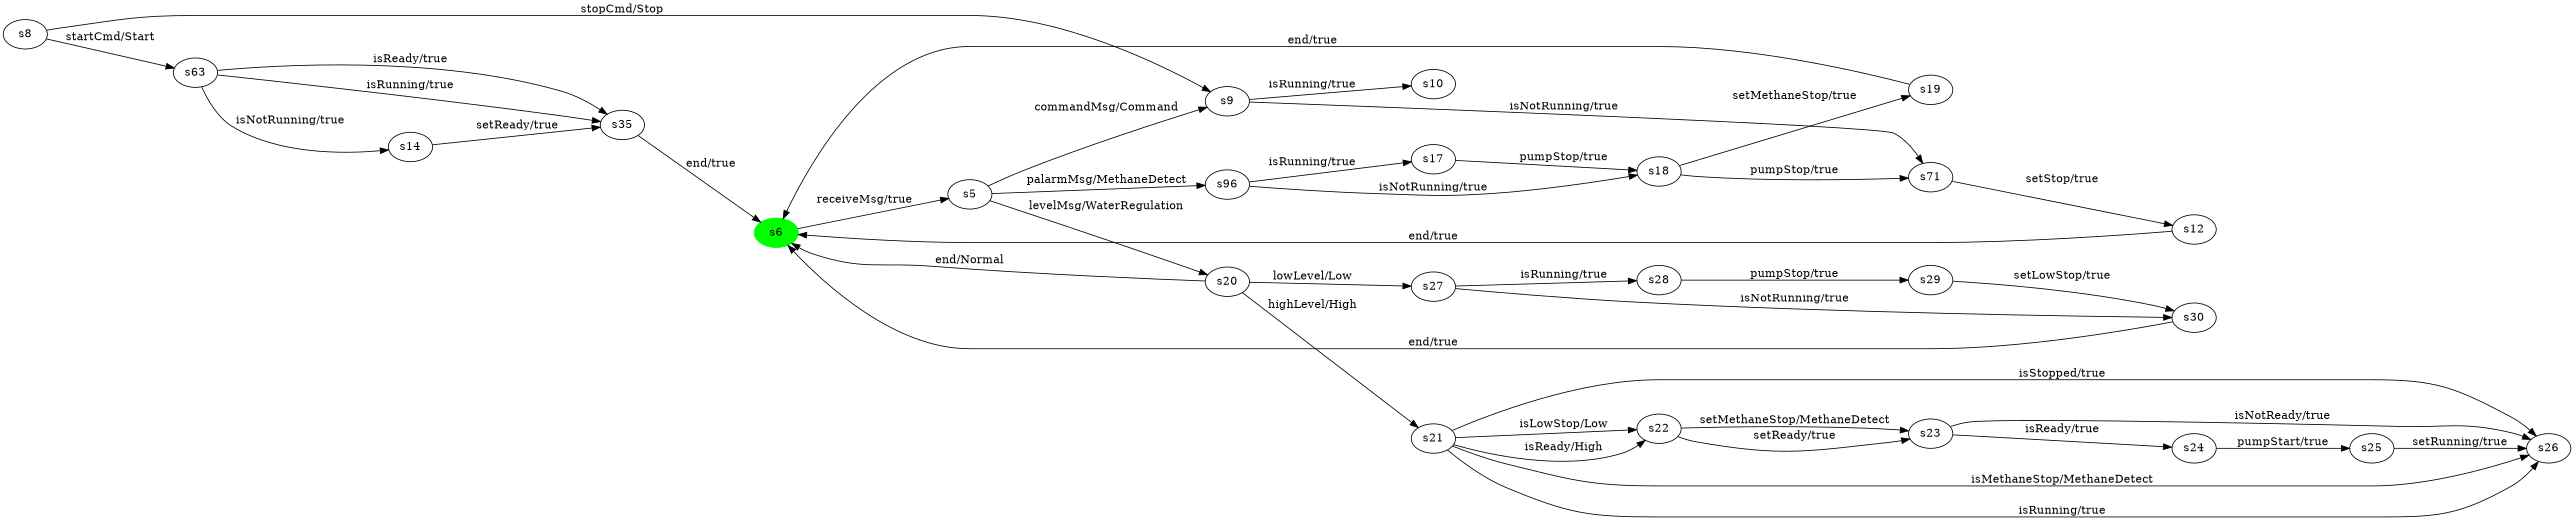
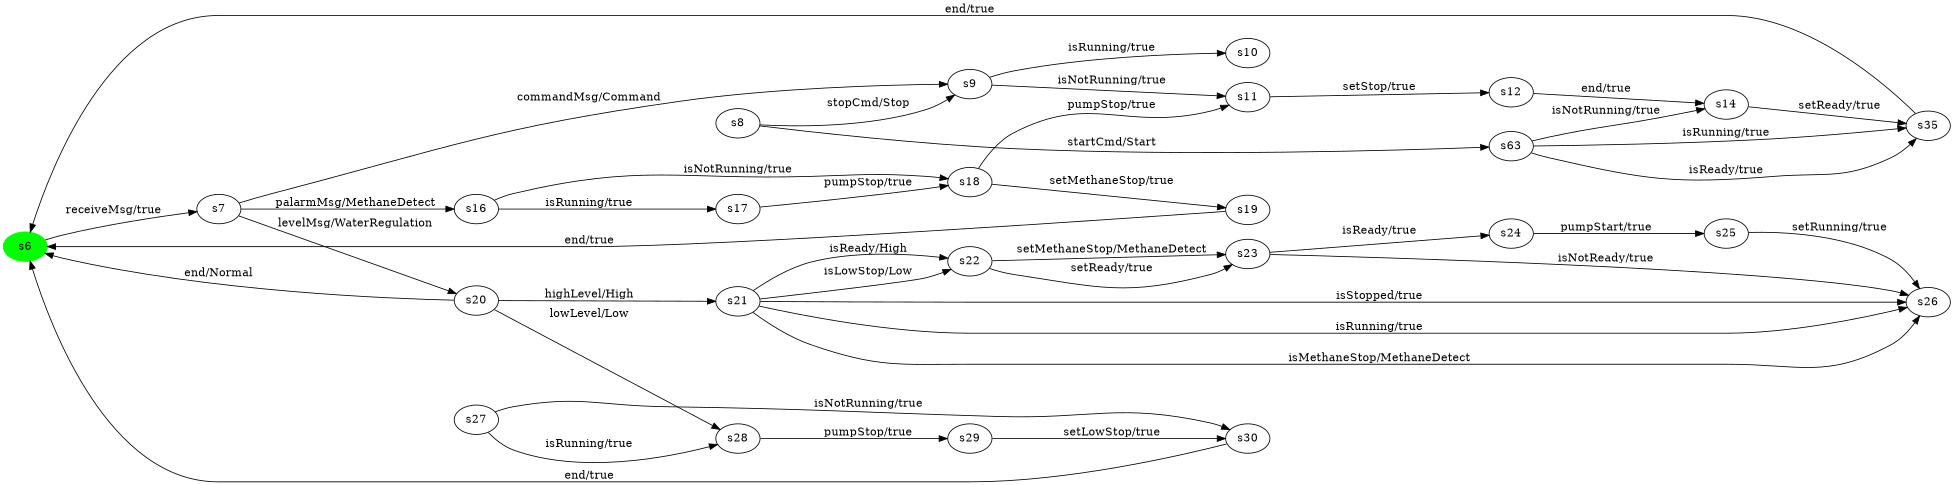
(1931, 177) -> (1248, 97)
(1227, 185) -> (476, 209)
(970, 194) -> (219, 209)
(1489, 243) -> (1615, 98)
(1326, 284) -> (603, 368)
